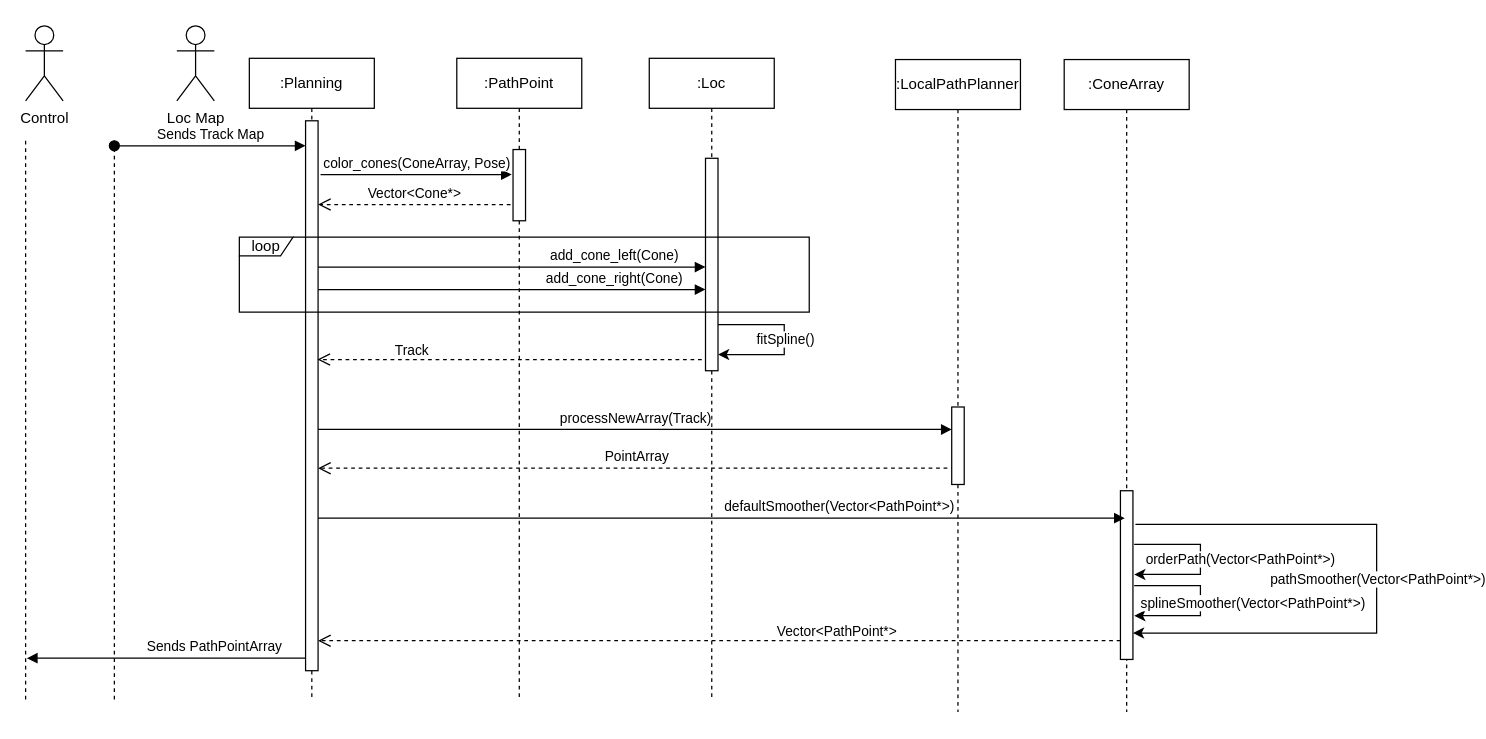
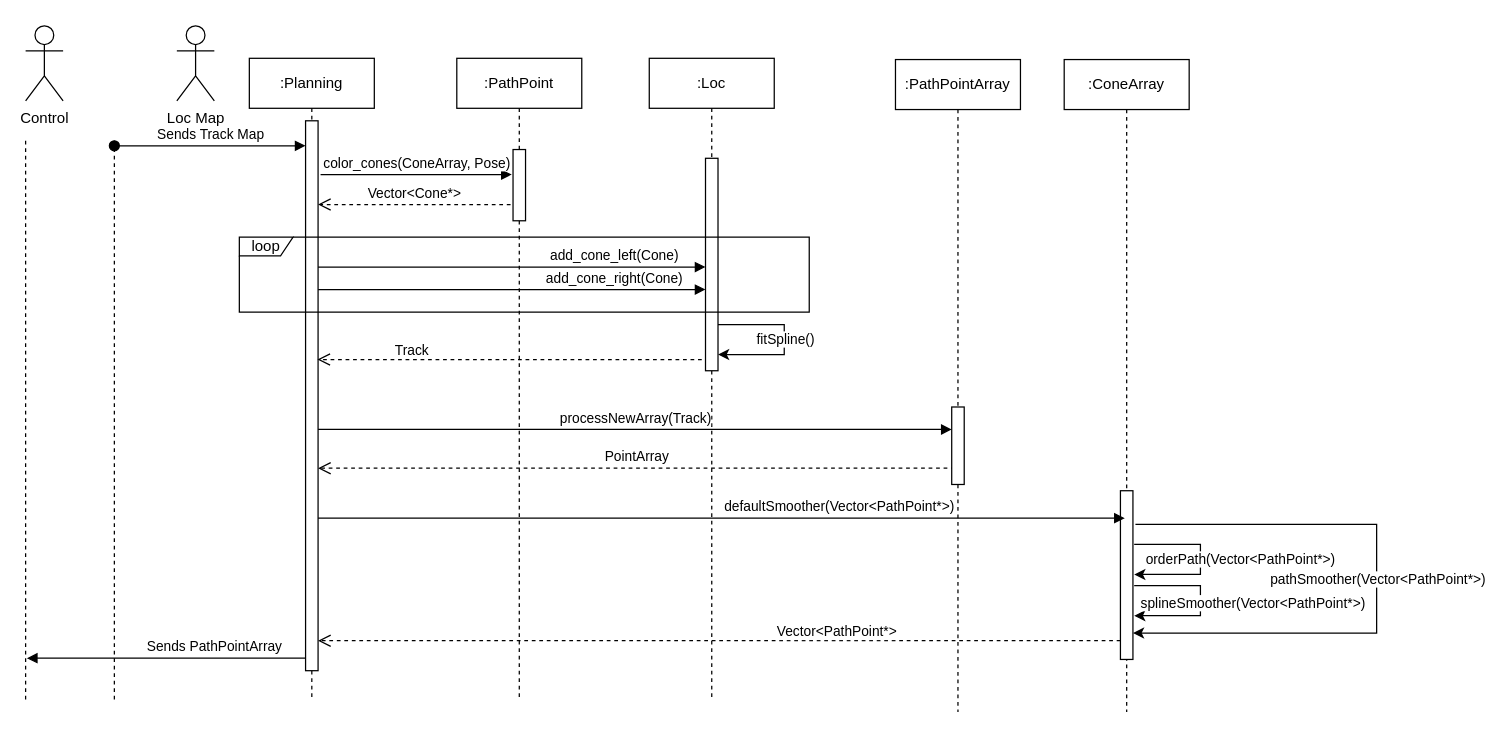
(958, 84) -> (958, 84)
